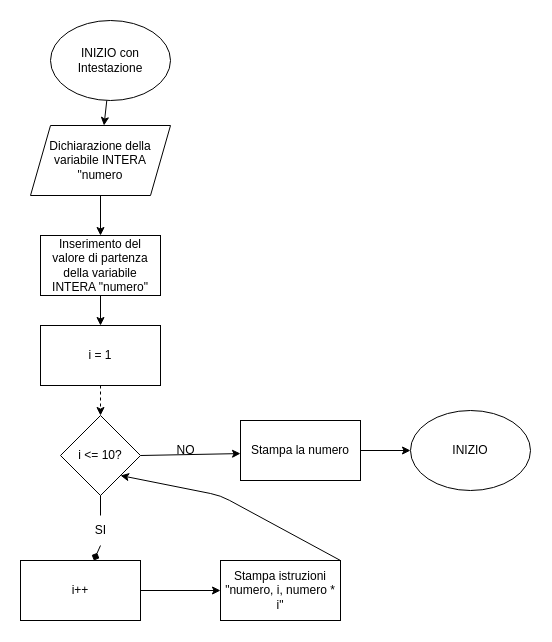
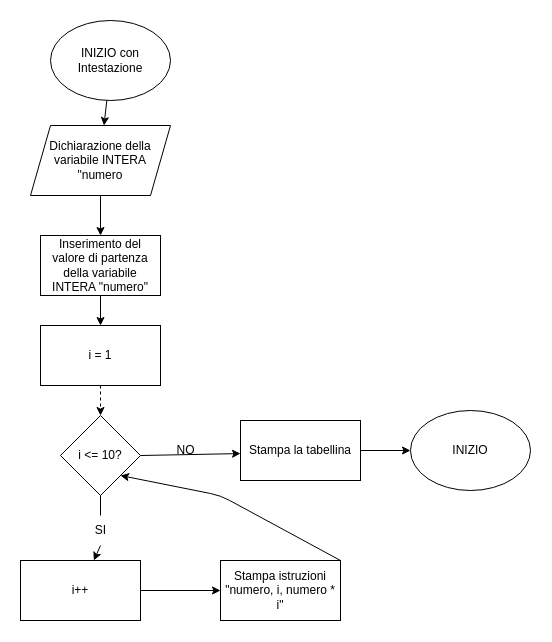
(301, 451) -> (301, 451)
(97, 552) -> (97, 553)
